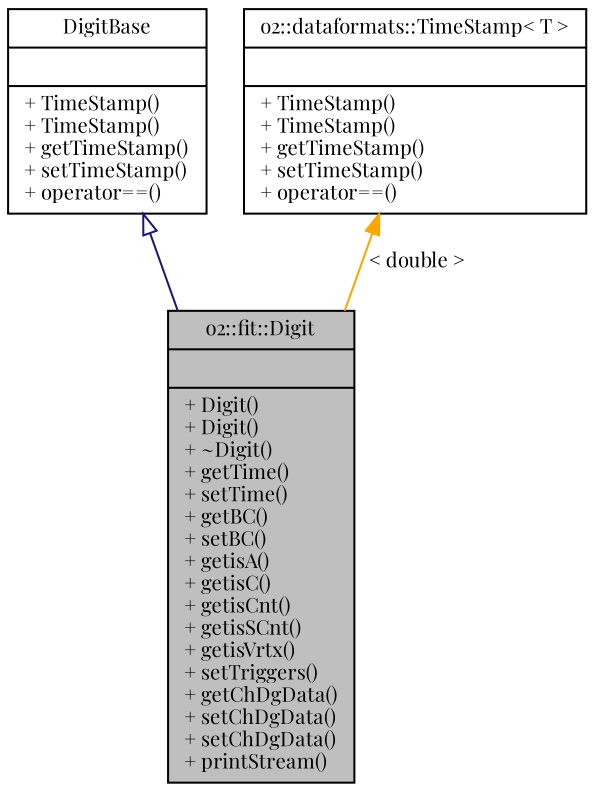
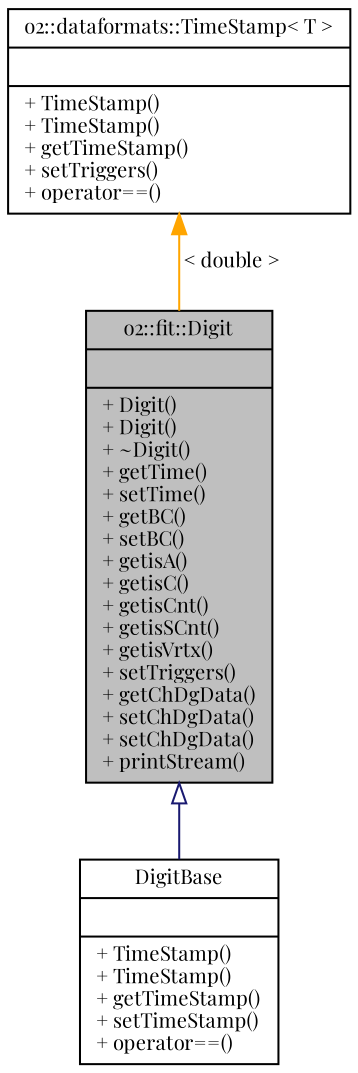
(342, 171) -> (92, 171)
(164, 272) -> (179, 831)
